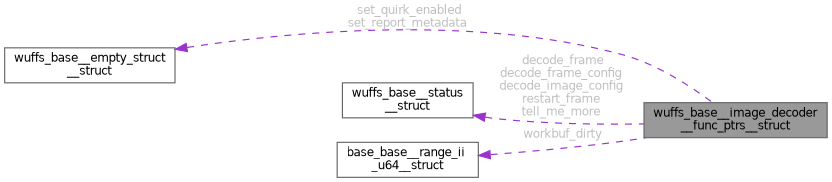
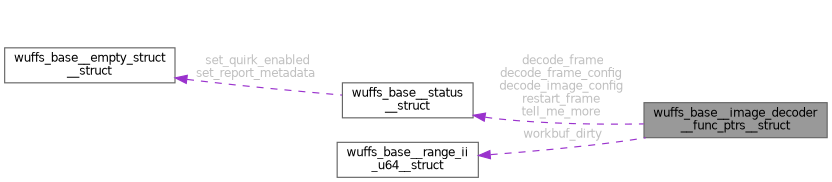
(457, 31) -> (264, 88)
(408, 160) -> (408, 160)
